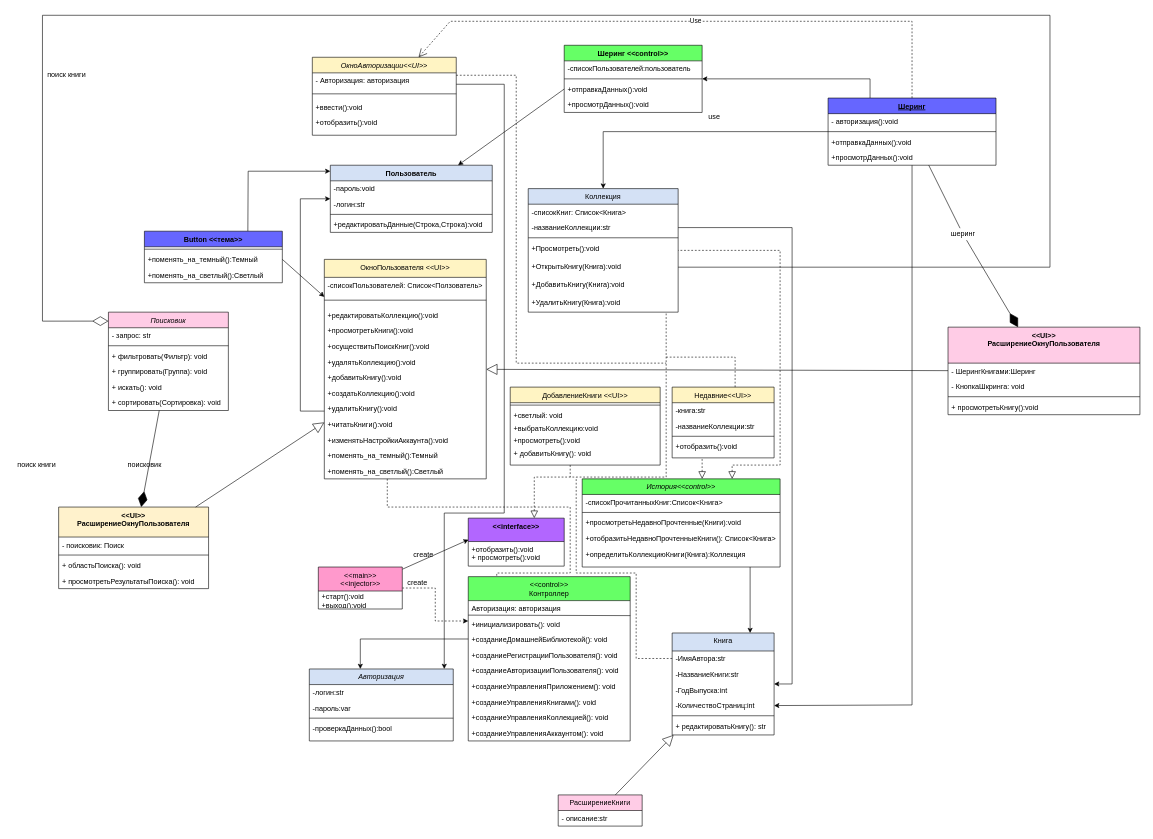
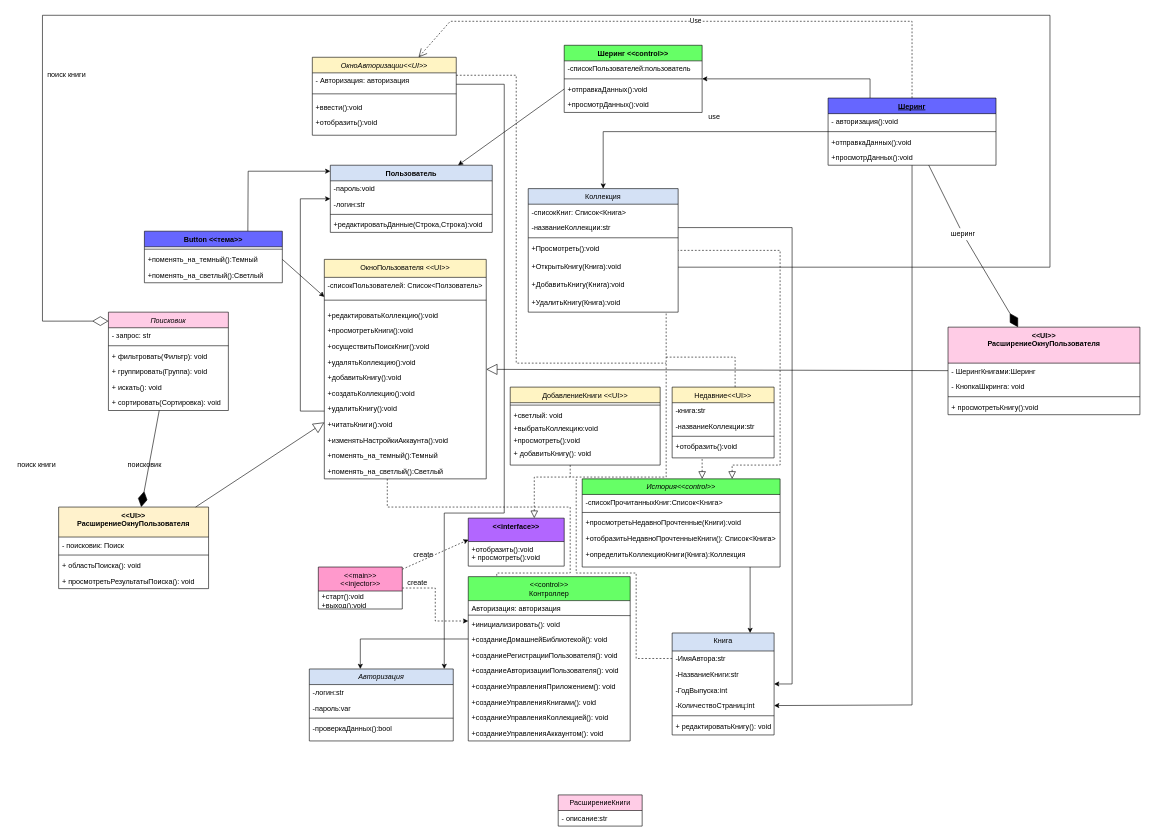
(434, 556) -> (434, 556)
(727, 727) -> (728, 727)
(641, 769) -> none
